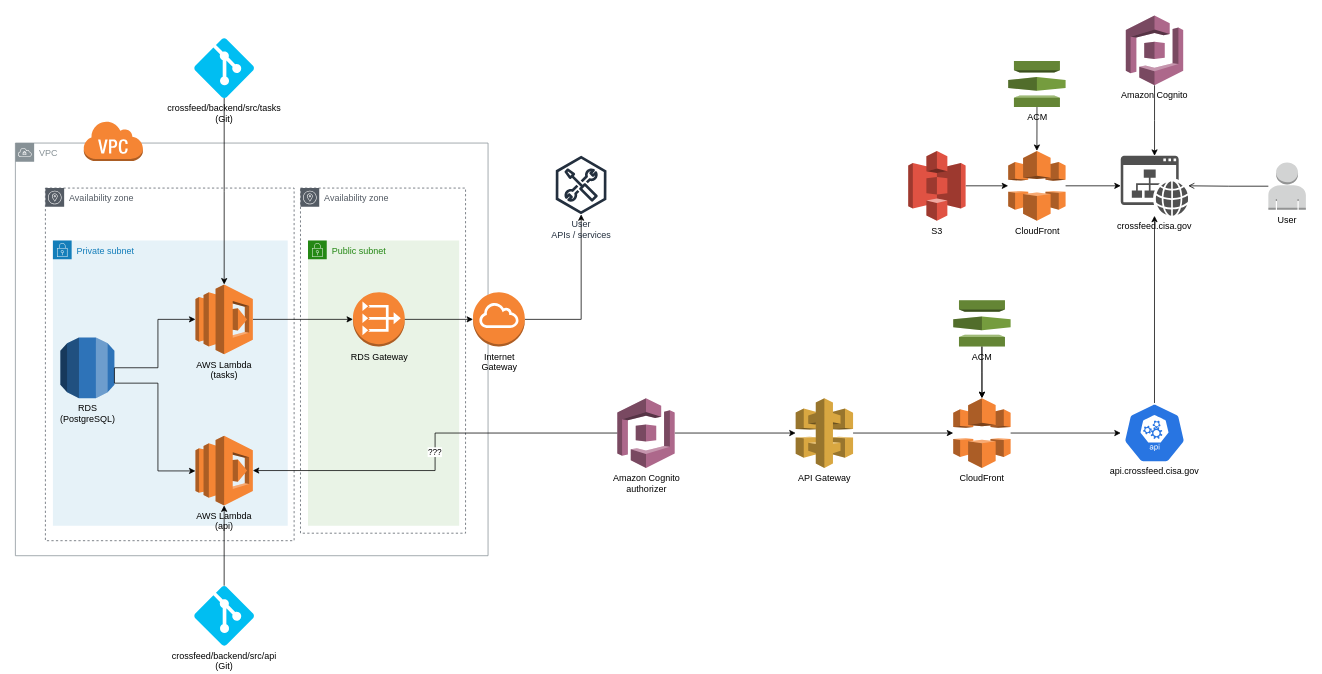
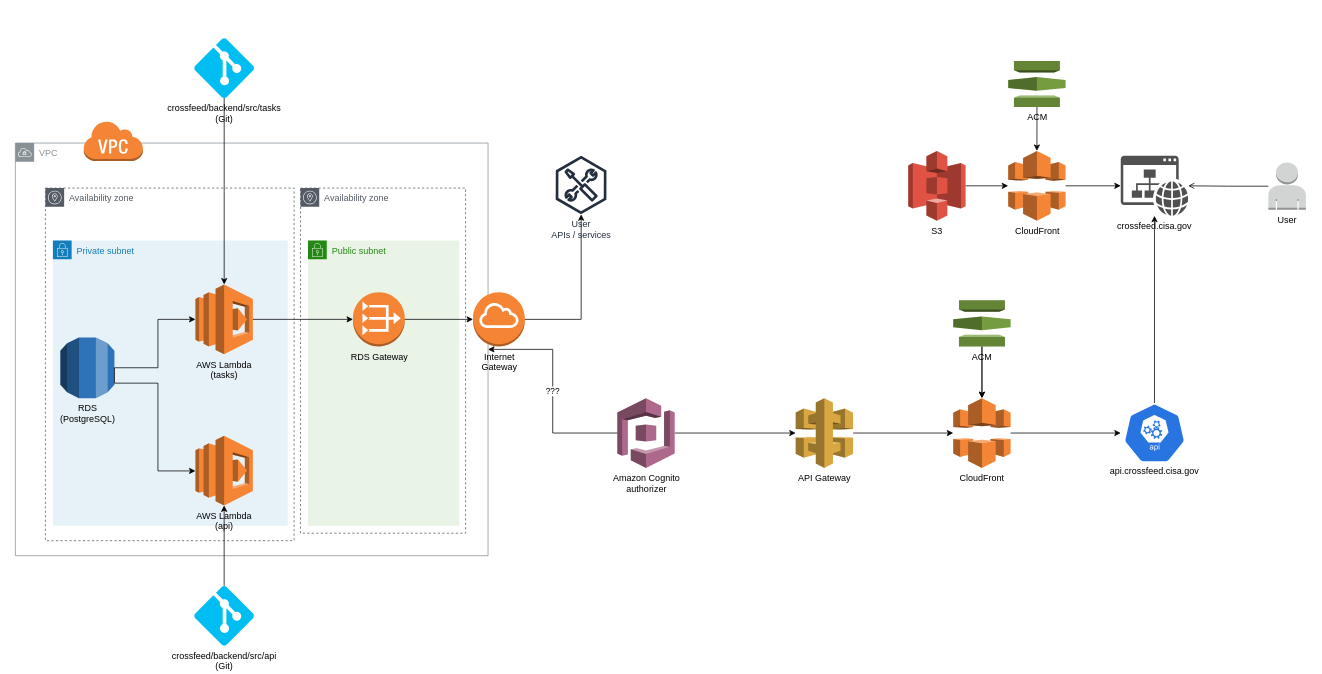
(1154, 50) -> none
(1154, 117) -> none
(348, 470) -> (553, 362)
